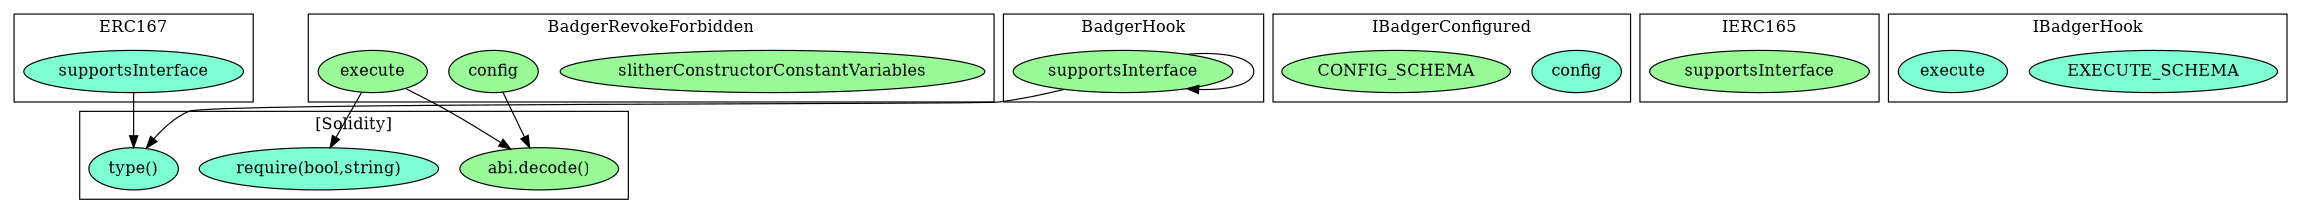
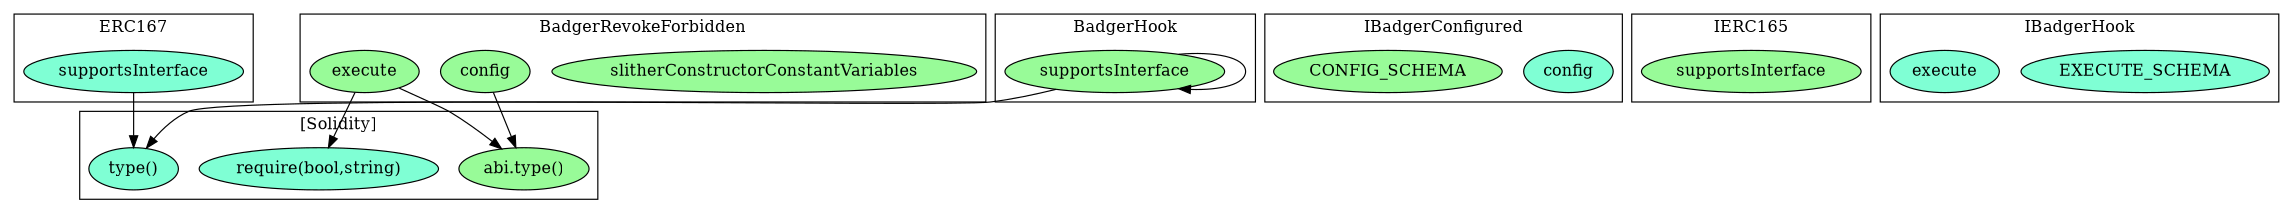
(539, 169) -> (524, 169)
